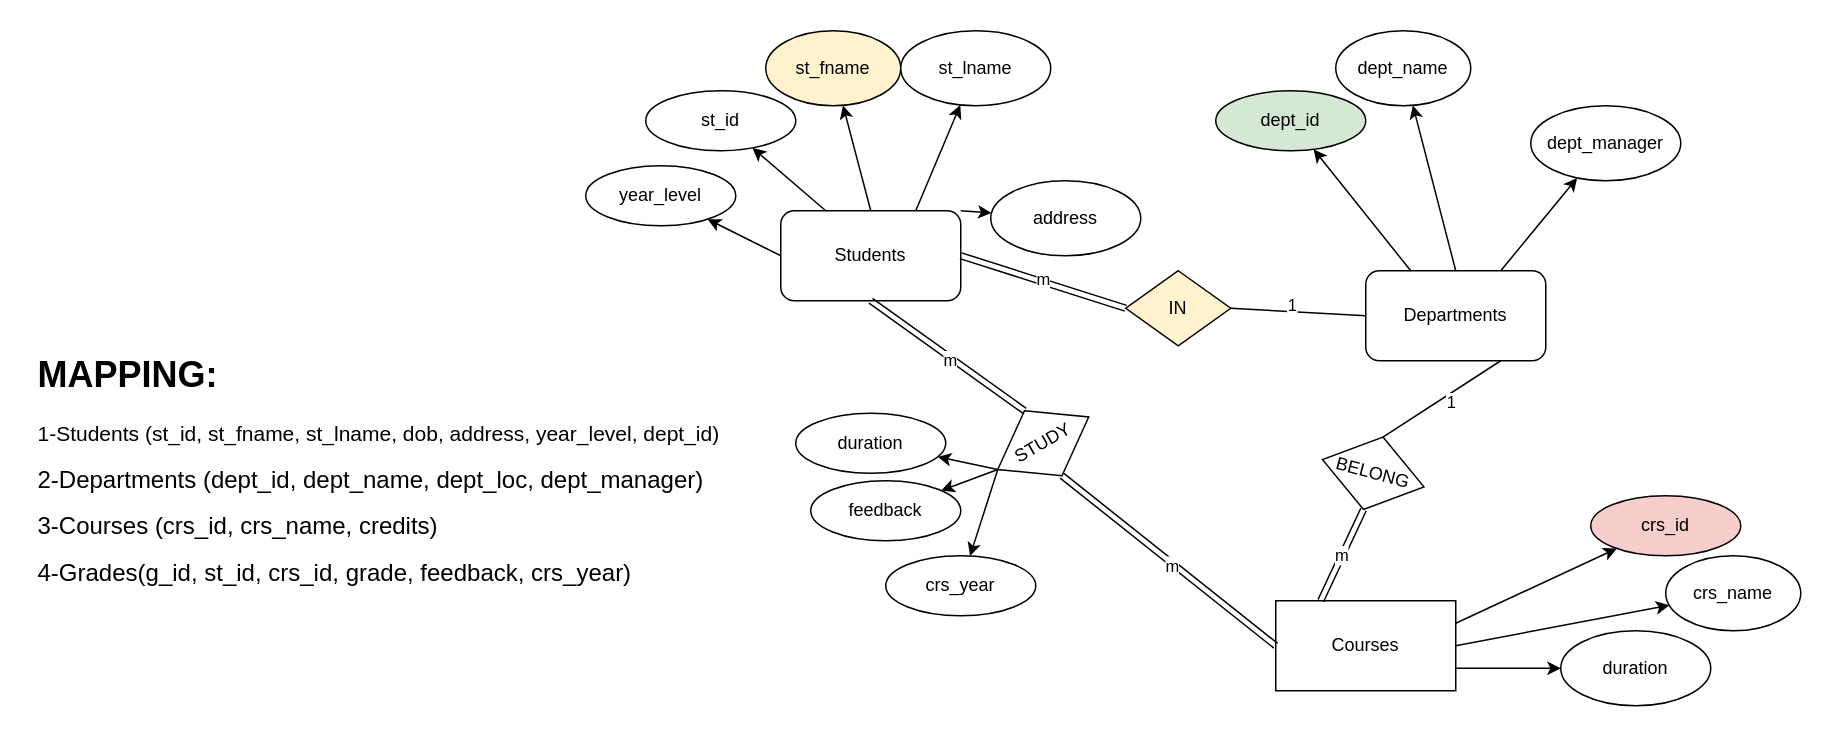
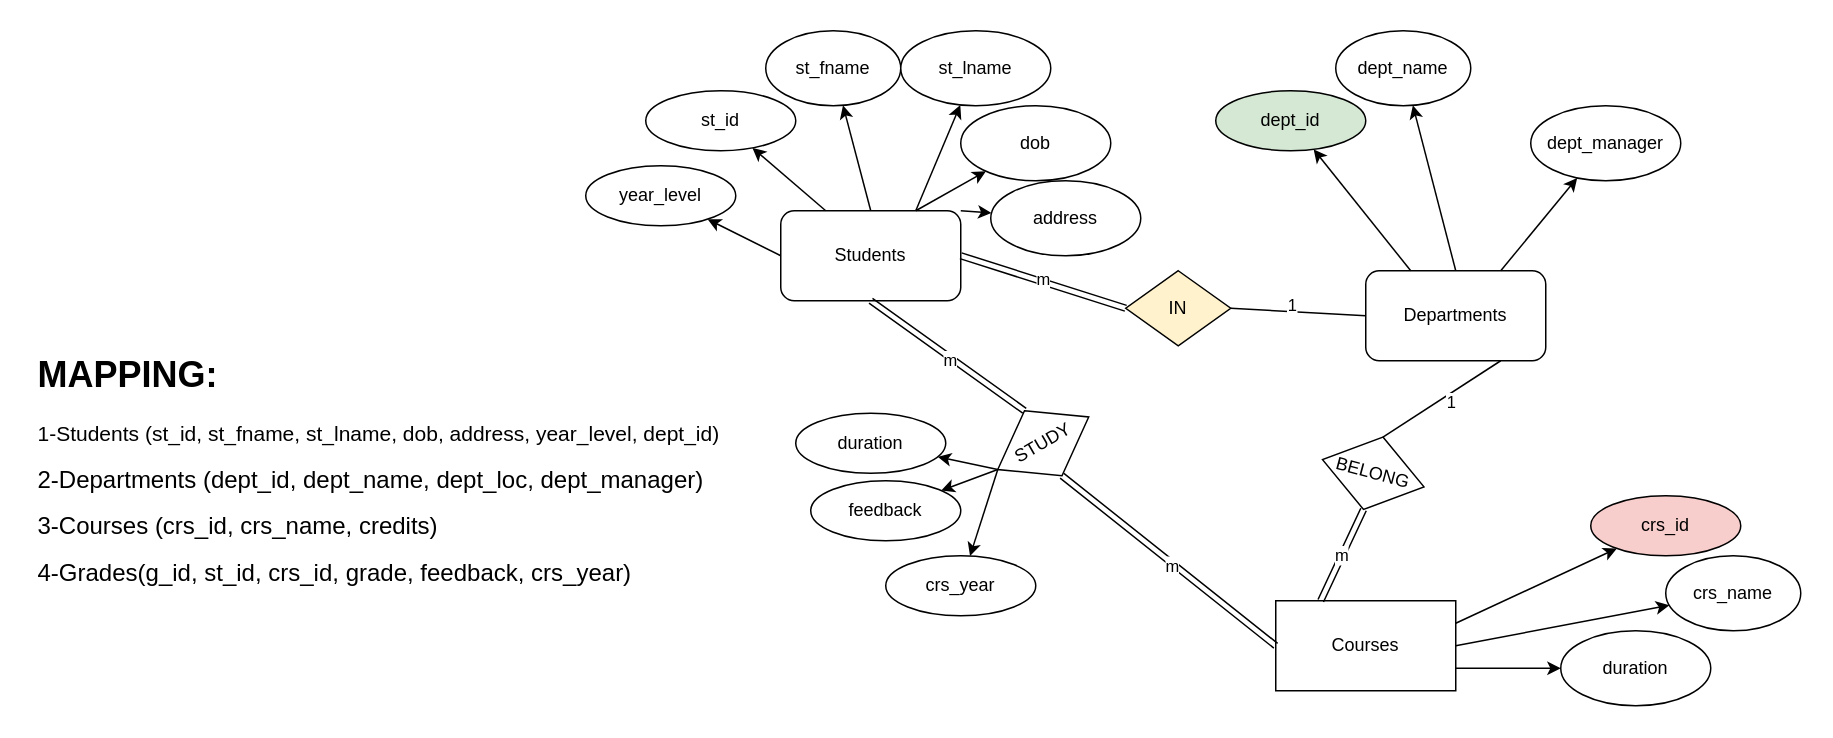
(833, 68) -> (833, 68)
none -> (1036, 143)
none -> (947, 193)
